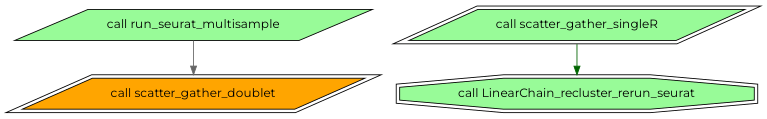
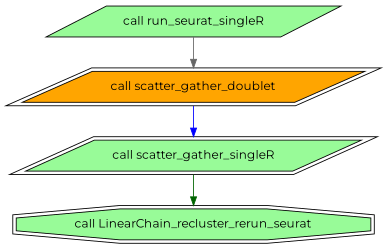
(194, 25) -> (194, 21)
none -> (194, 117)
